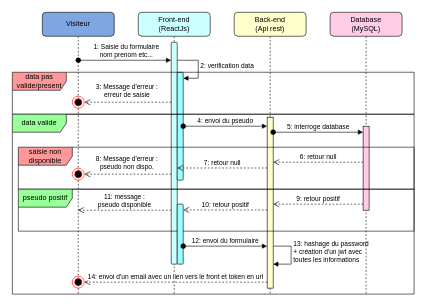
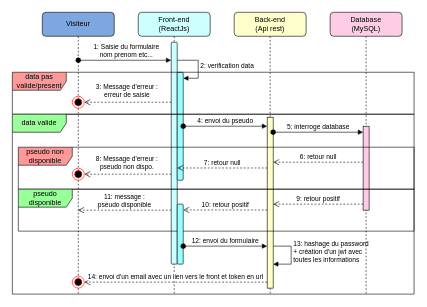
(45, 156) -> (45, 156)
(45, 198) -> (45, 198)
